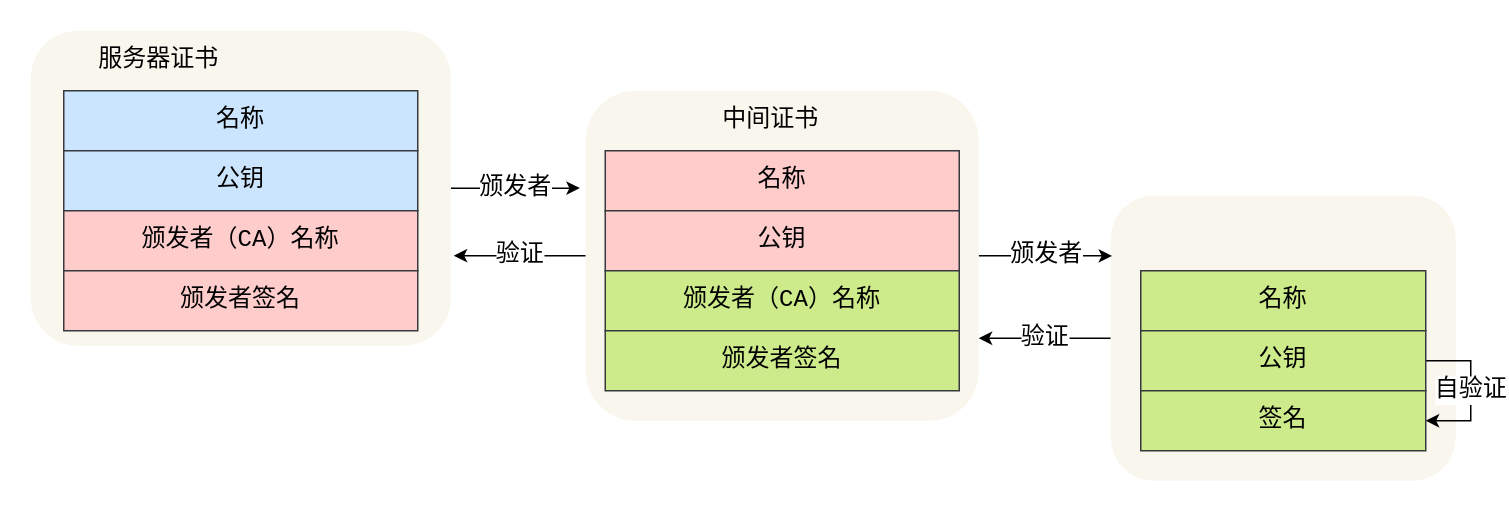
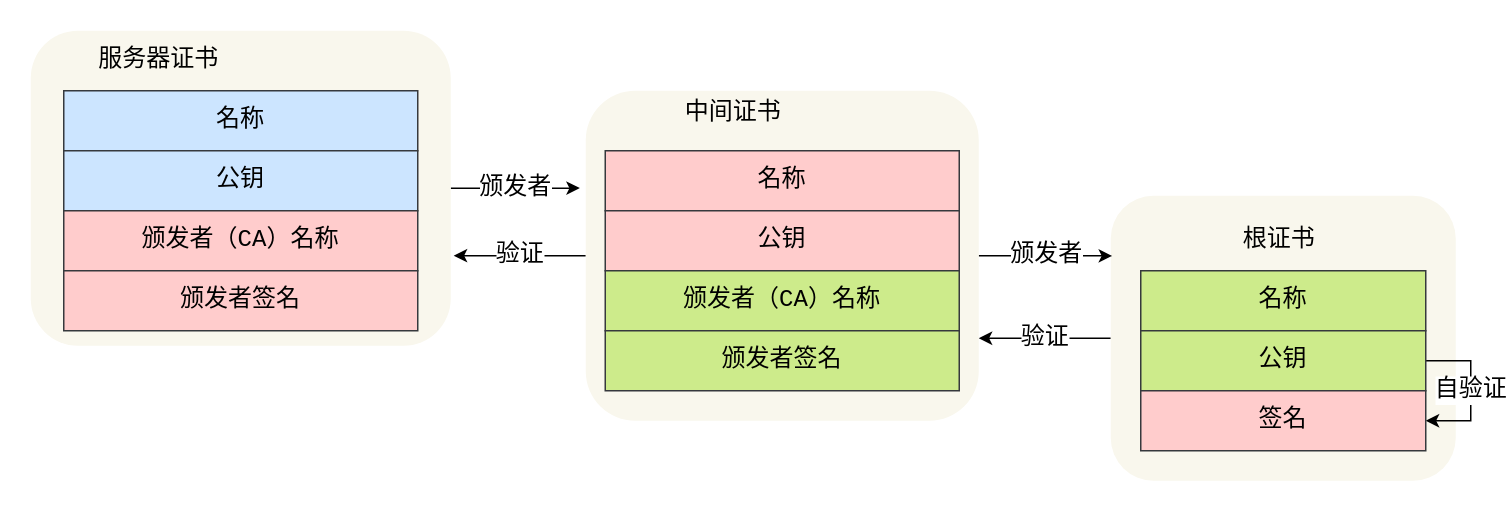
(770, 121) -> (733, 113)
none -> (1278, 241)
(1283, 421) -> (1283, 421)
